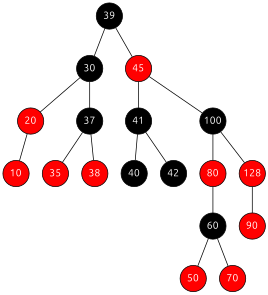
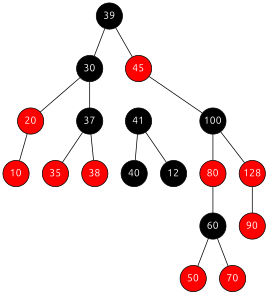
(139, 95) -> none
(174, 174) -> (174, 174)
